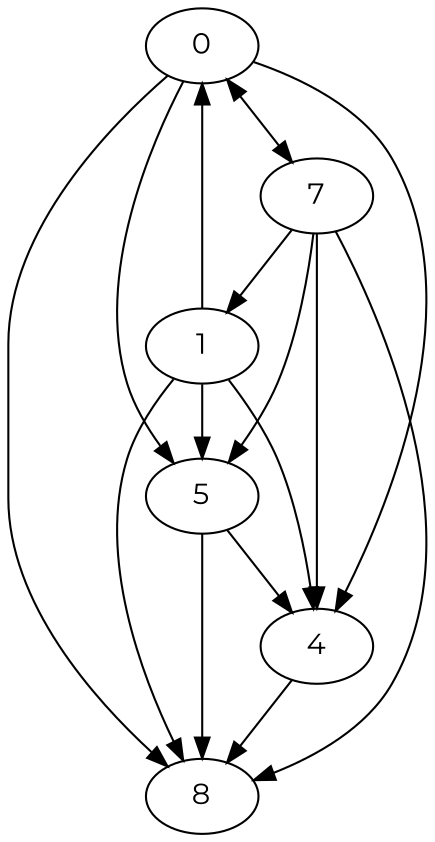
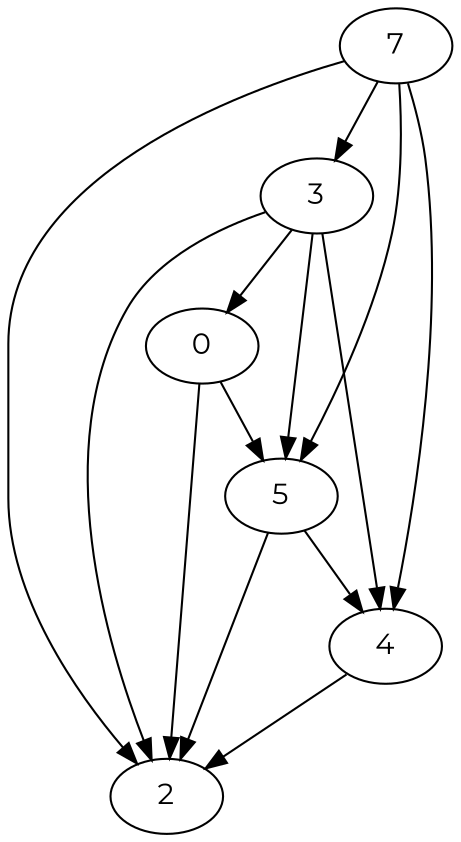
(260, 121) -> none
(425, 293) -> none
(202, 346) -> (317, 196)
(202, 796) -> (167, 796)
